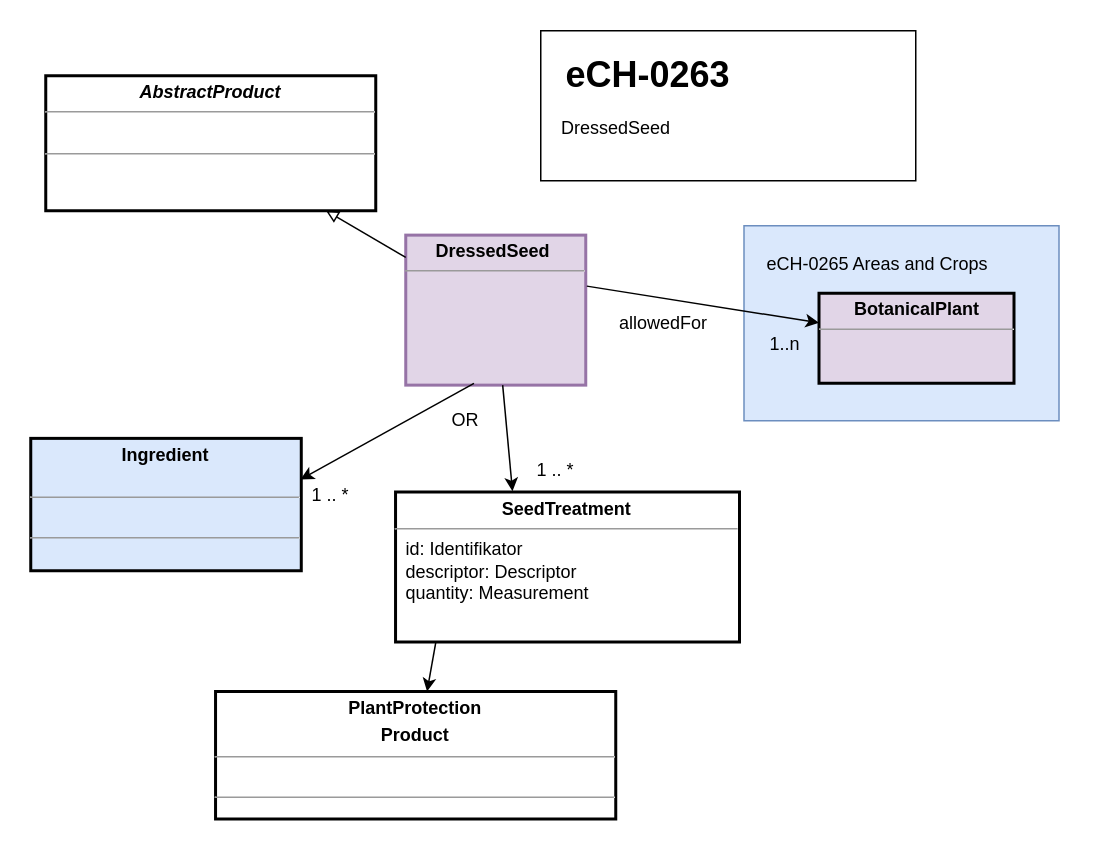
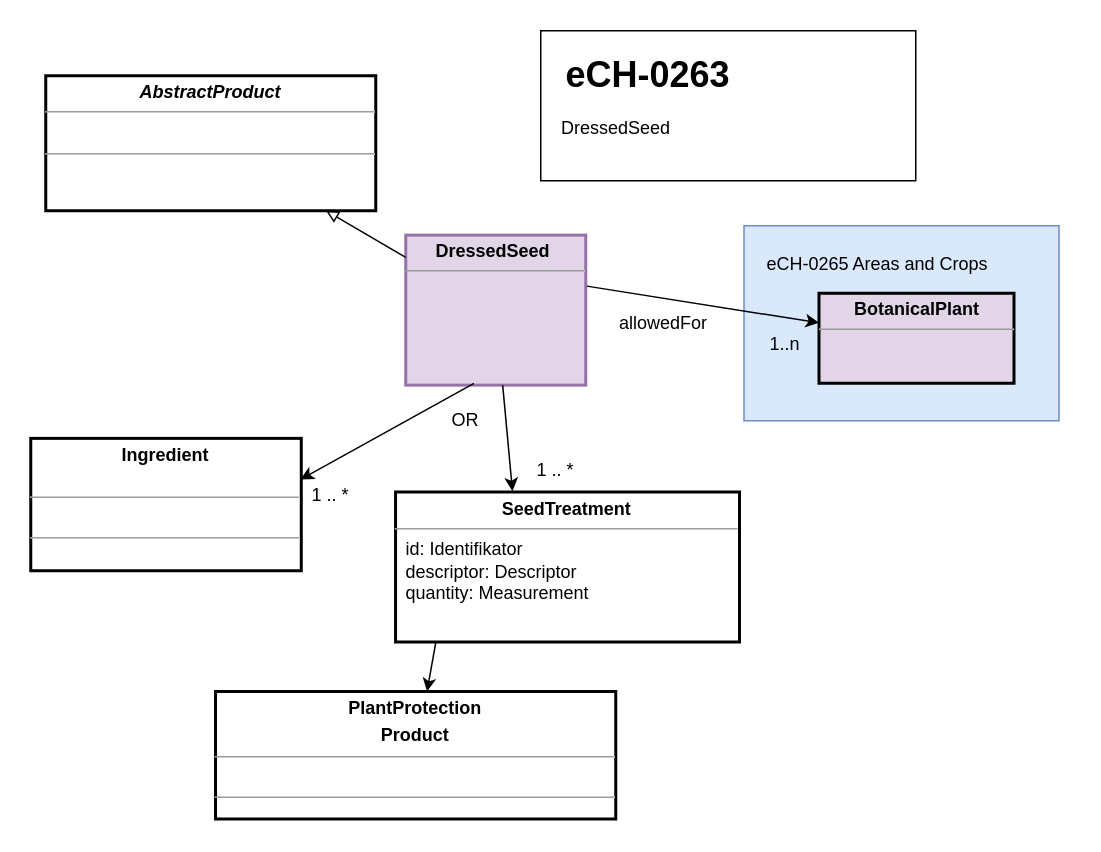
(166, 505) -> (166, 505)
